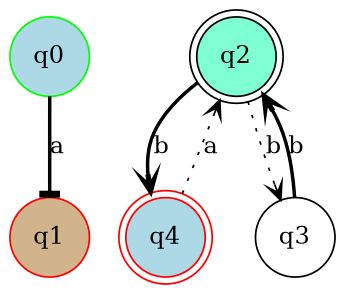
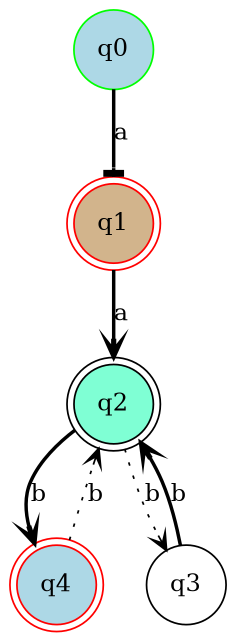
(211, 147) -> (96, 495)
(50, 237) -> (114, 223)
none -> (114, 305)
